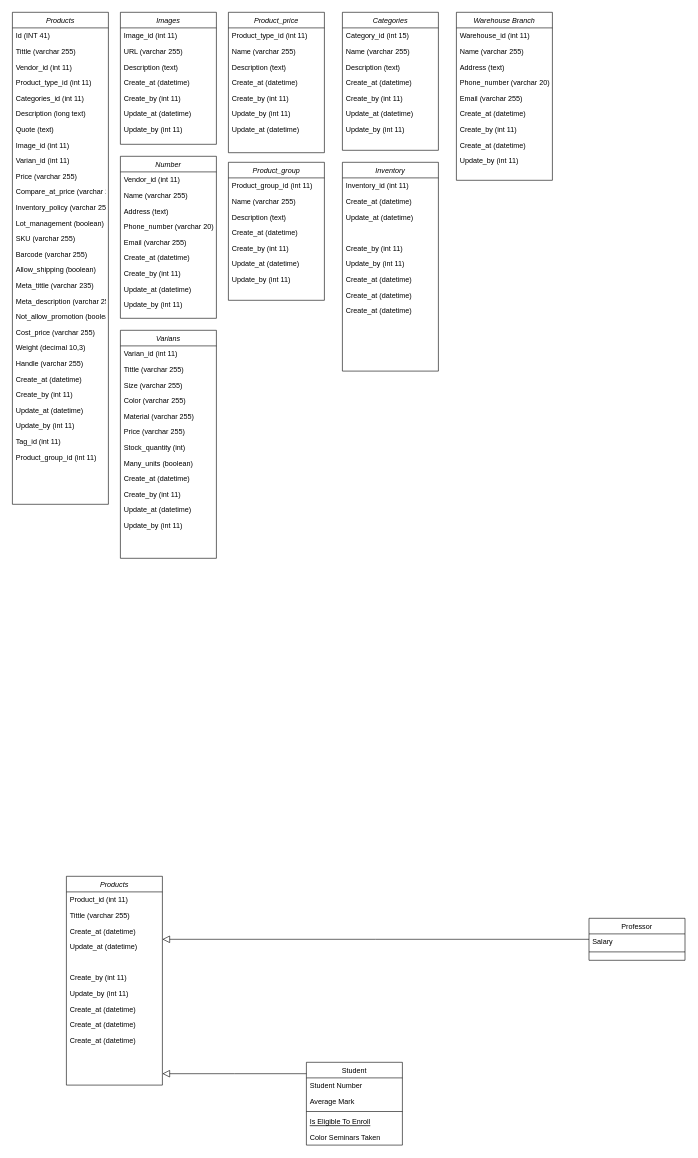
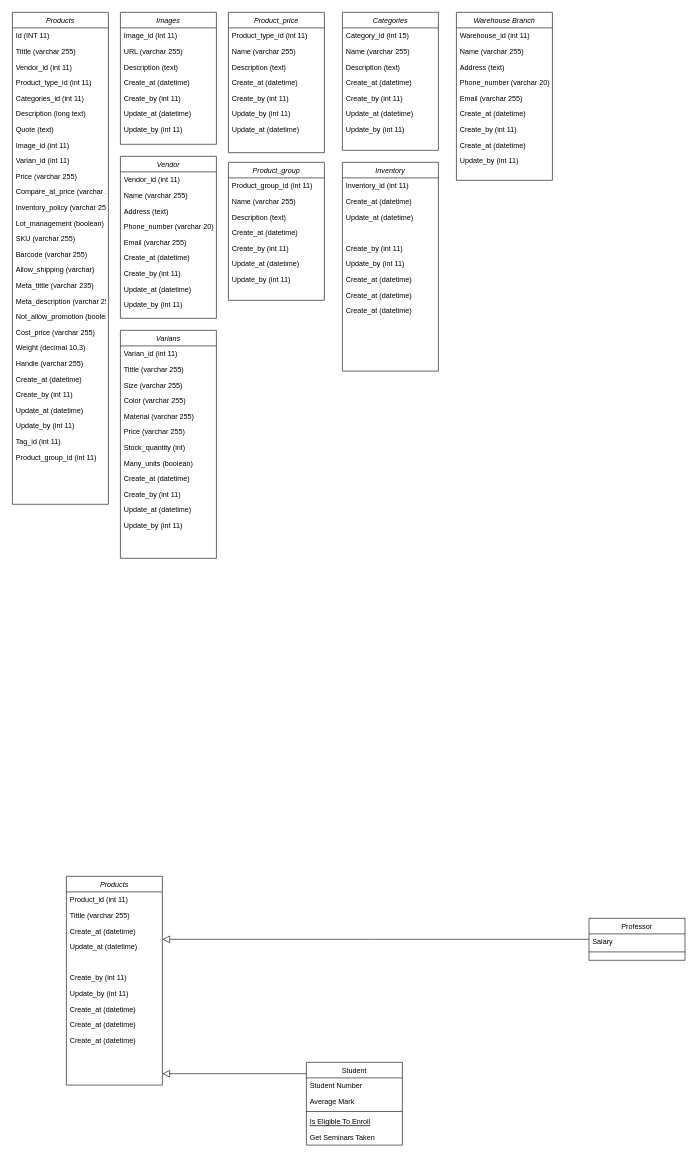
(36, 36) -> (36, 36)
(168, 164) -> (168, 164)
(58, 270) -> (59, 270)
(346, 1138) -> (343, 1138)
